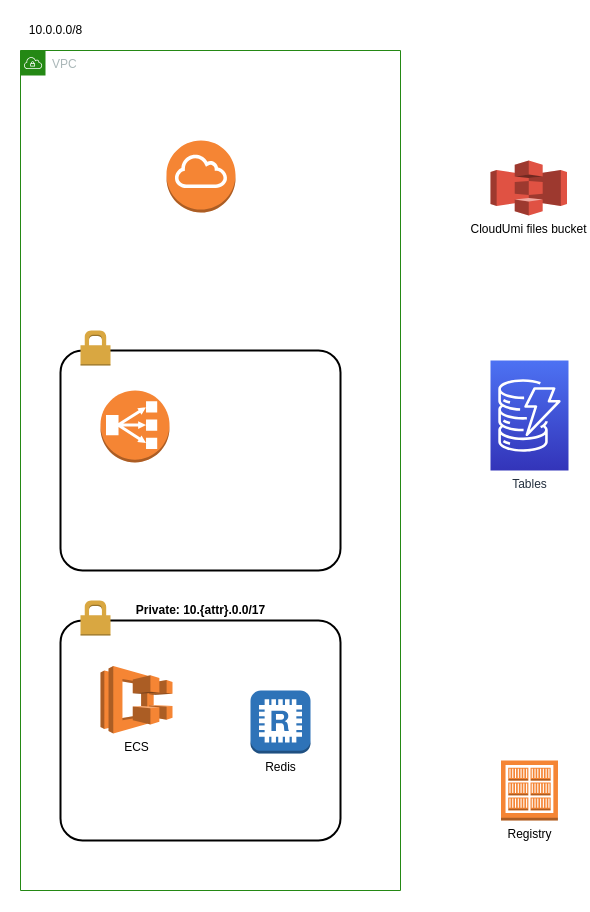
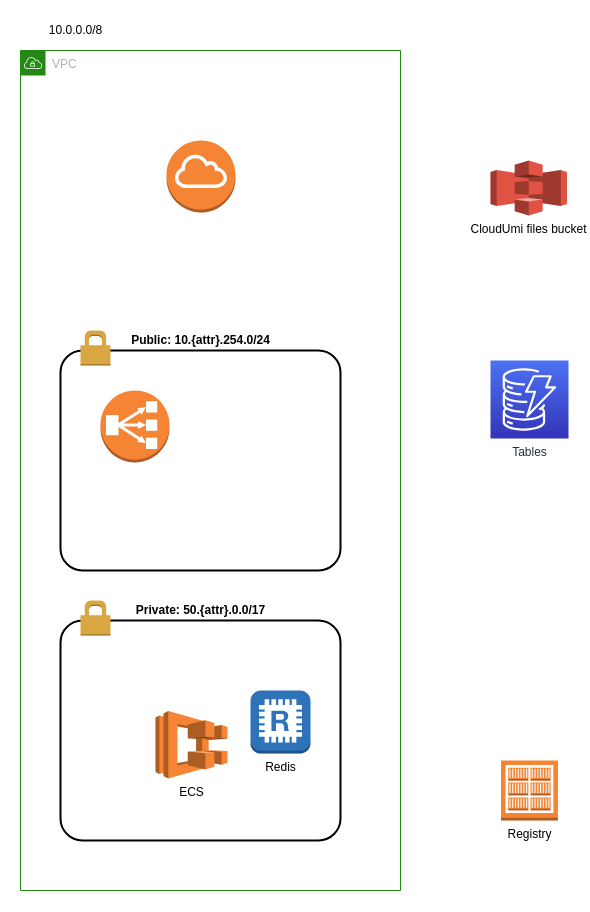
(56, 31) -> (76, 31)
none -> (201, 341)
(530, 416) -> (530, 400)
(201, 611) -> (201, 611)
(137, 700) -> (192, 745)
